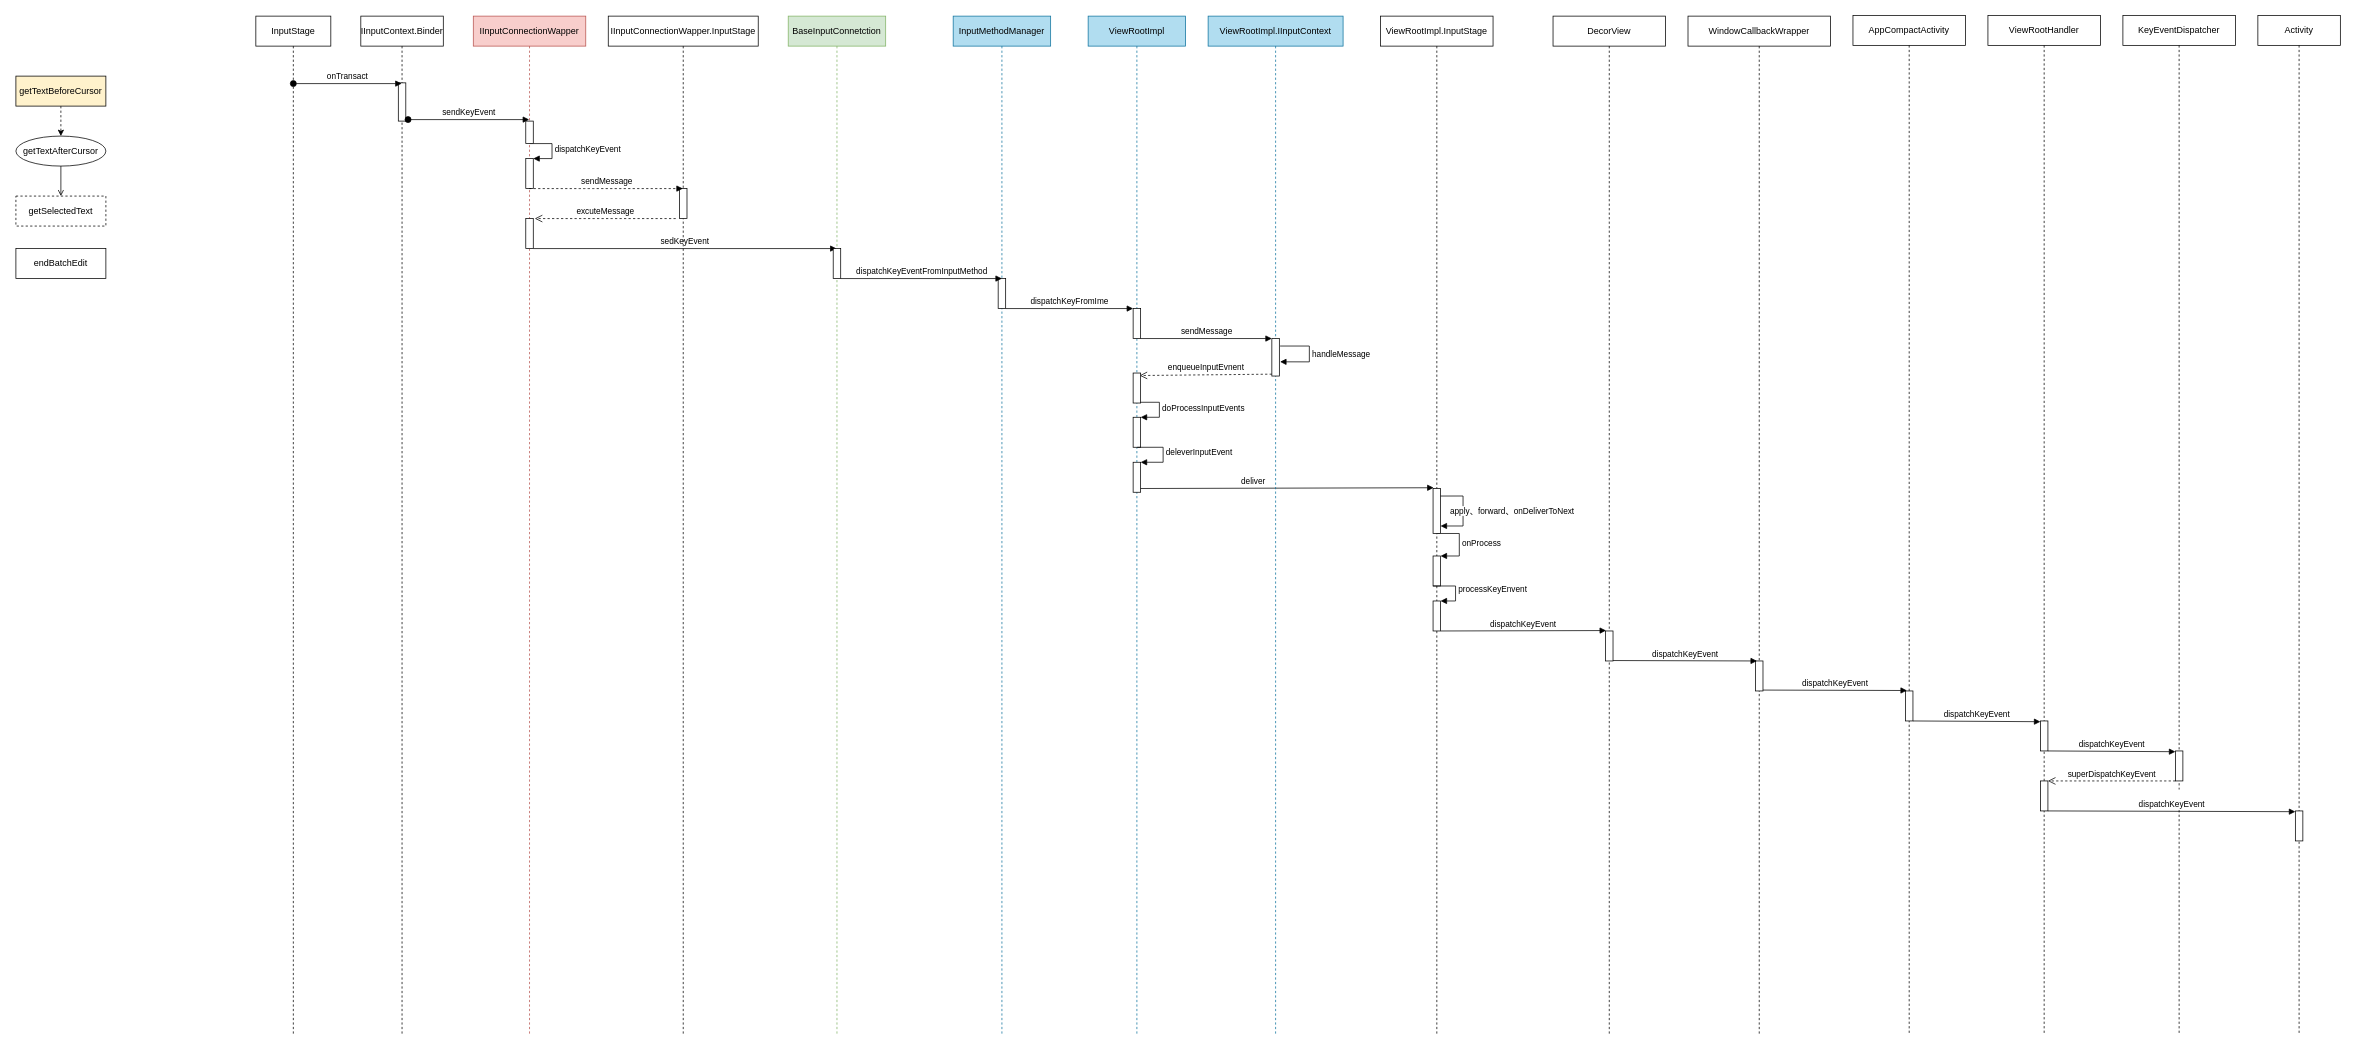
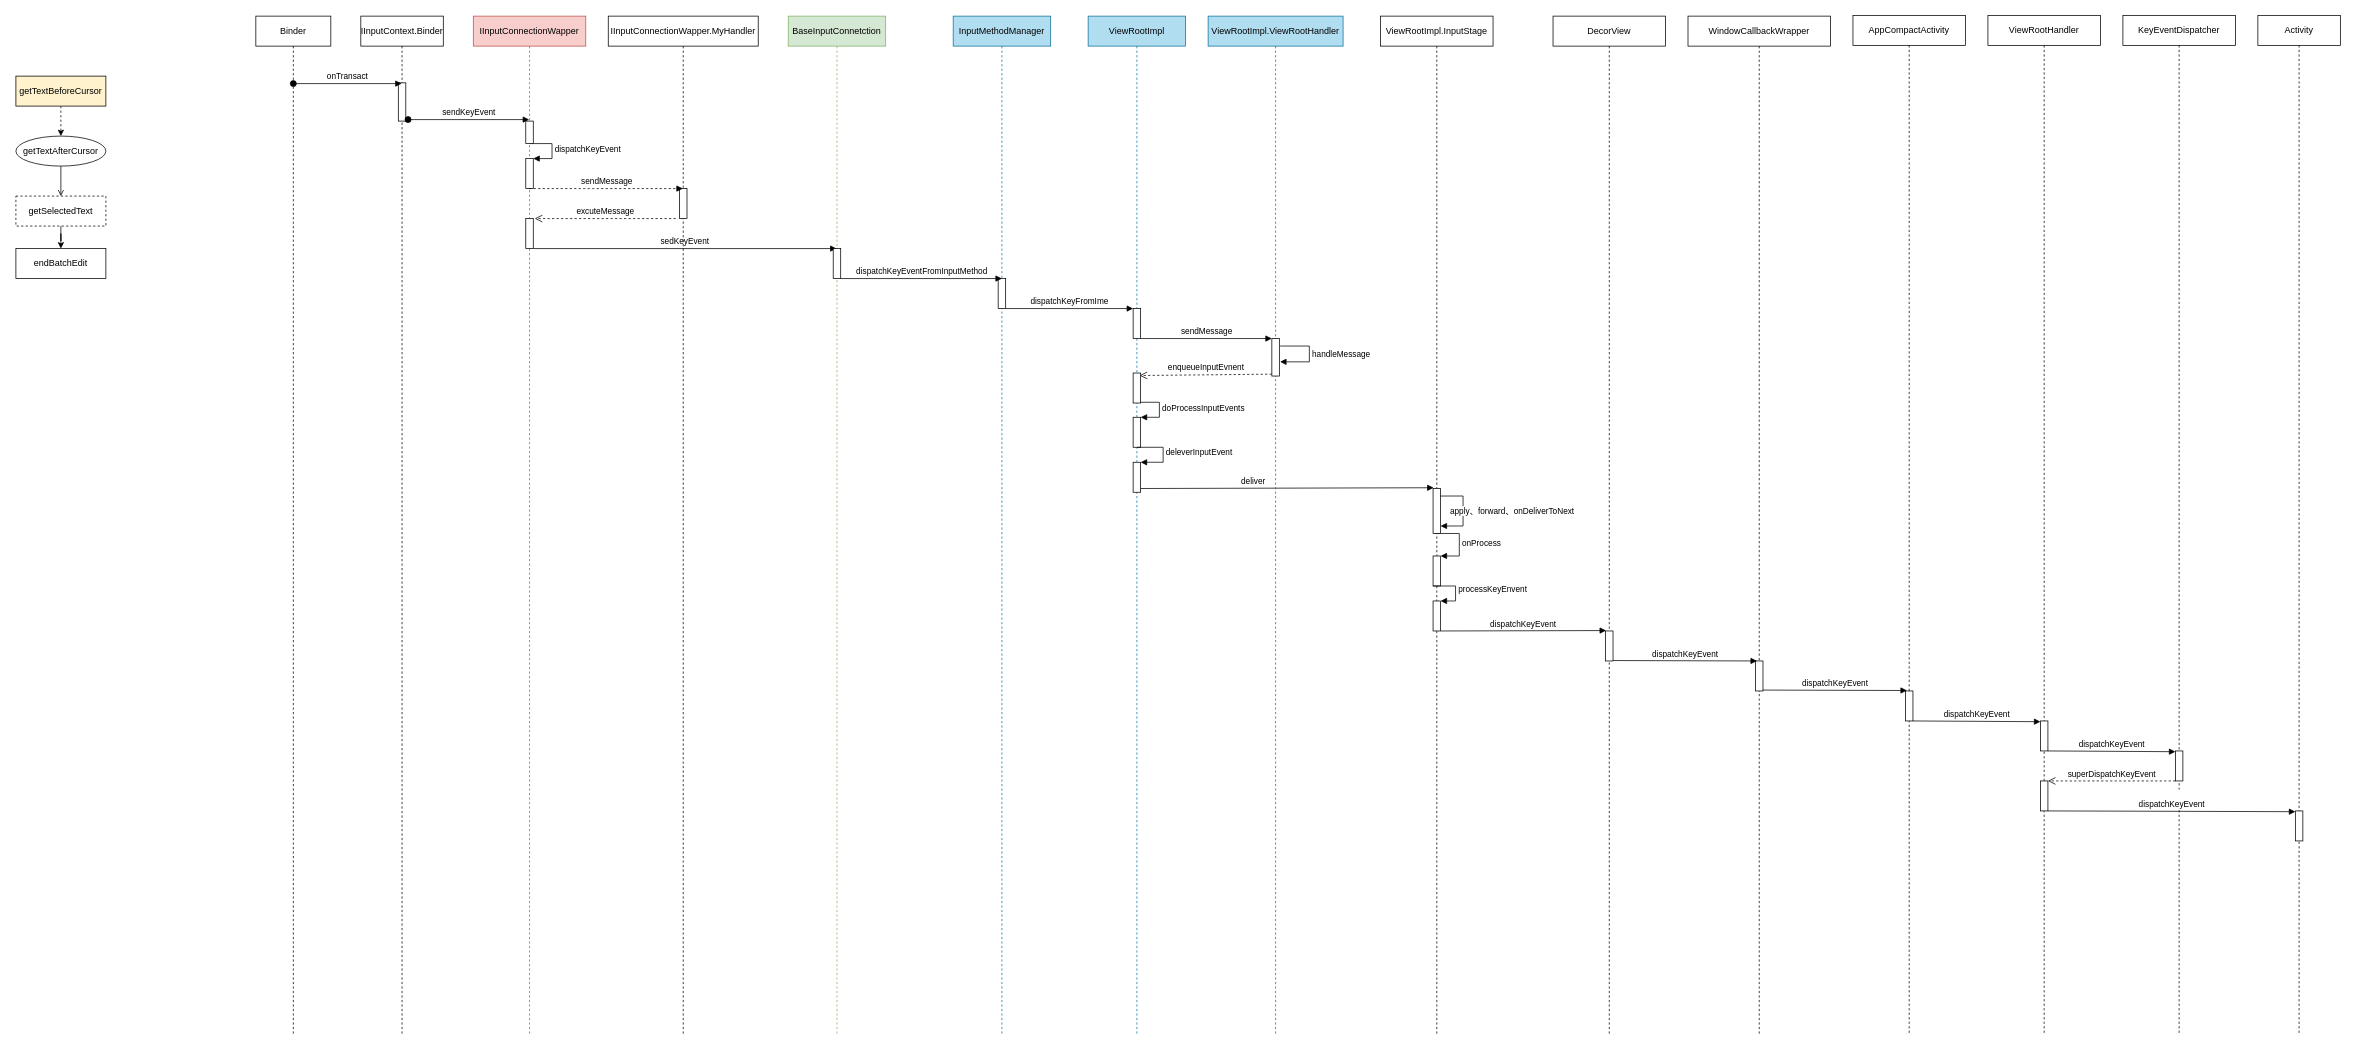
(293, 31) -> (293, 31)
(683, 31) -> (683, 31)
(1275, 31) -> (1275, 31)
none -> (60, 238)
